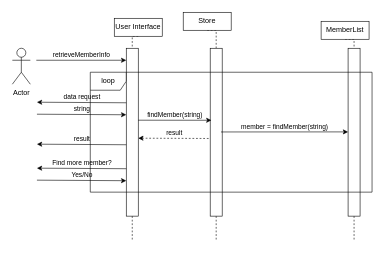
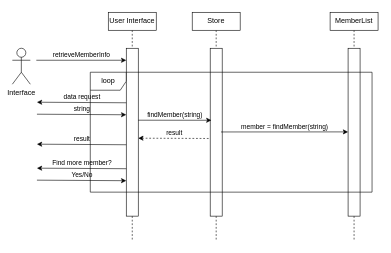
(207, 21) -> (216, 21)
(138, 27) -> (132, 21)
(345, 30) -> (354, 21)
(22, 93) -> (22, 93)
